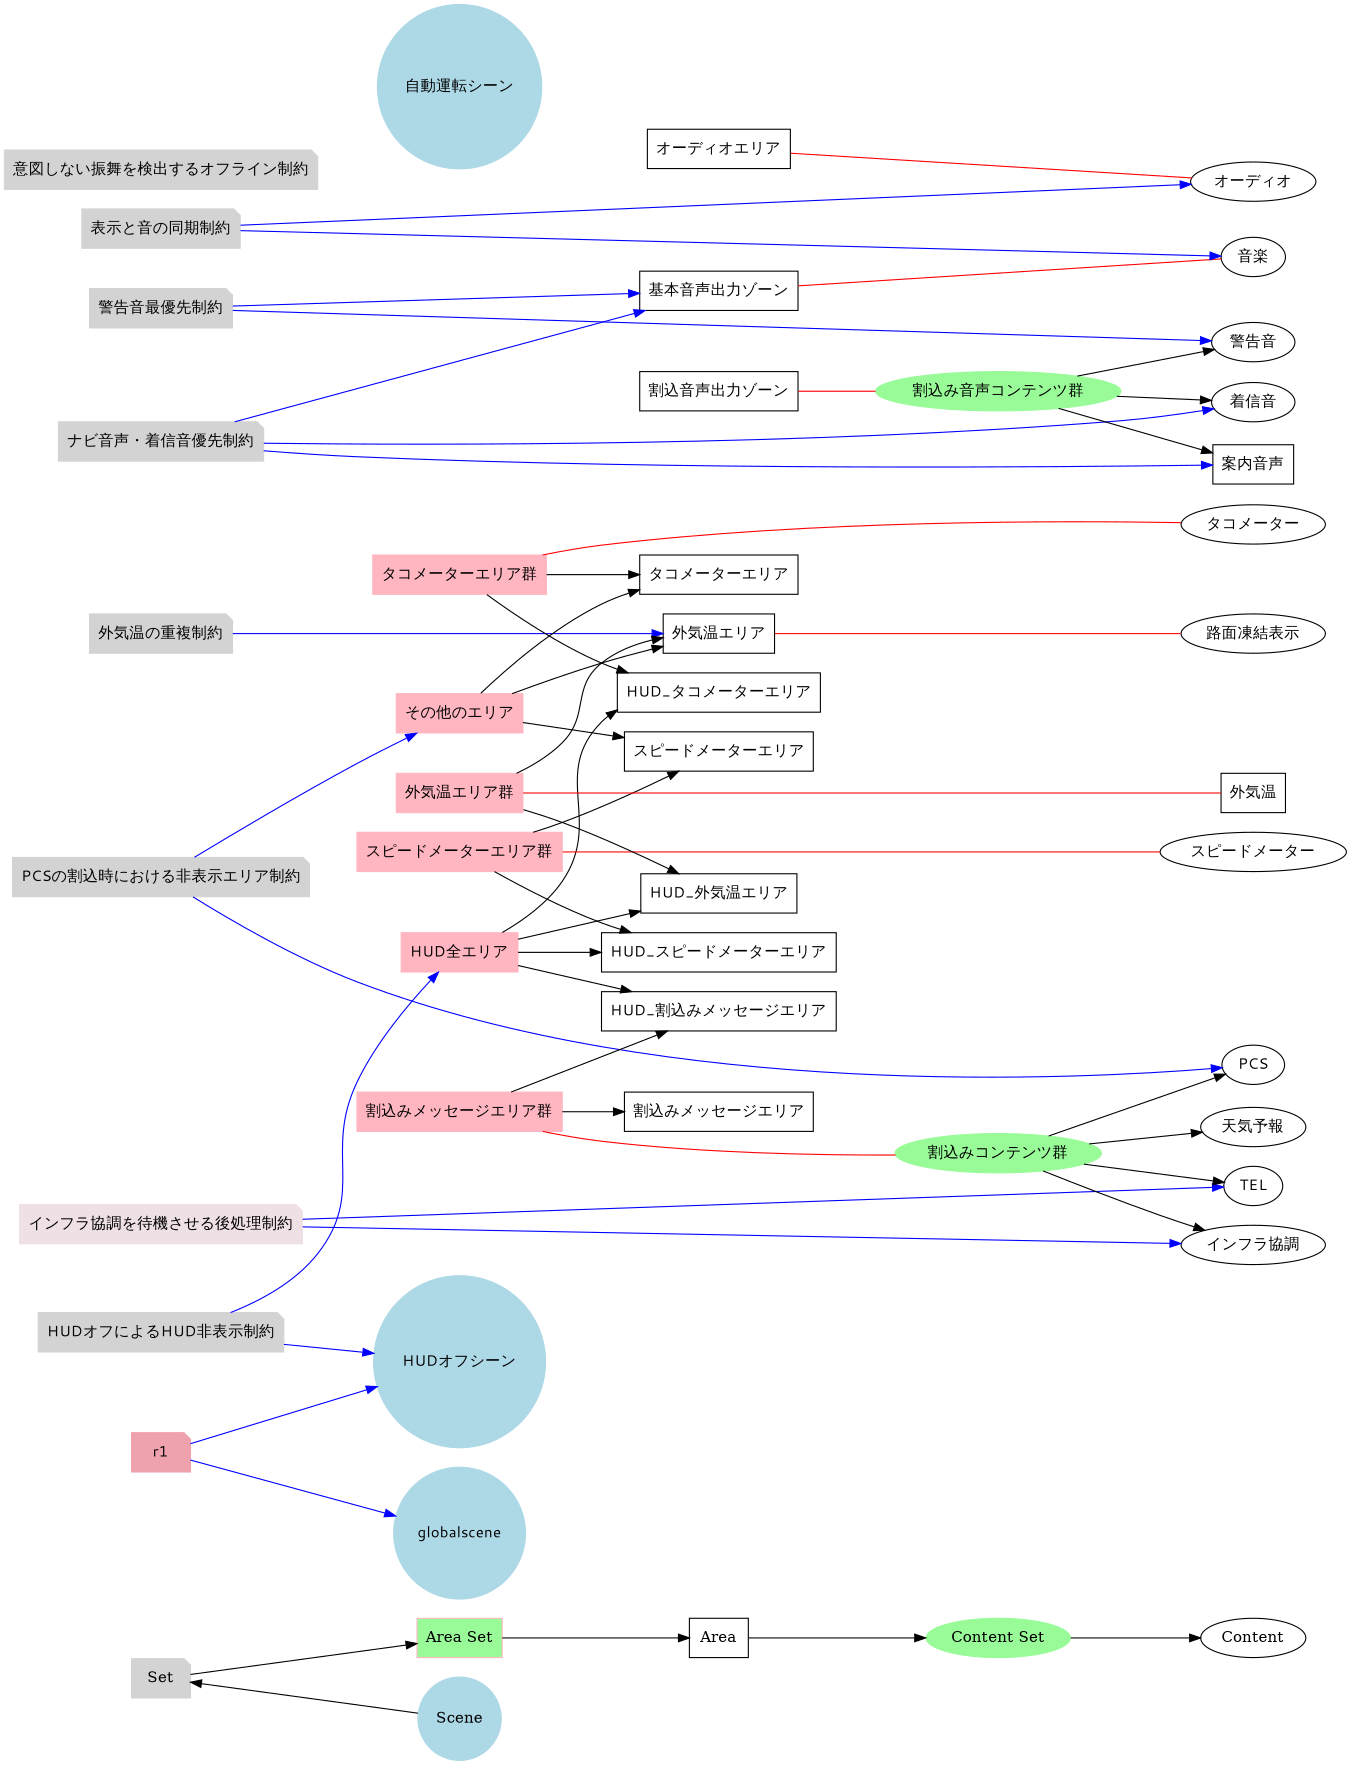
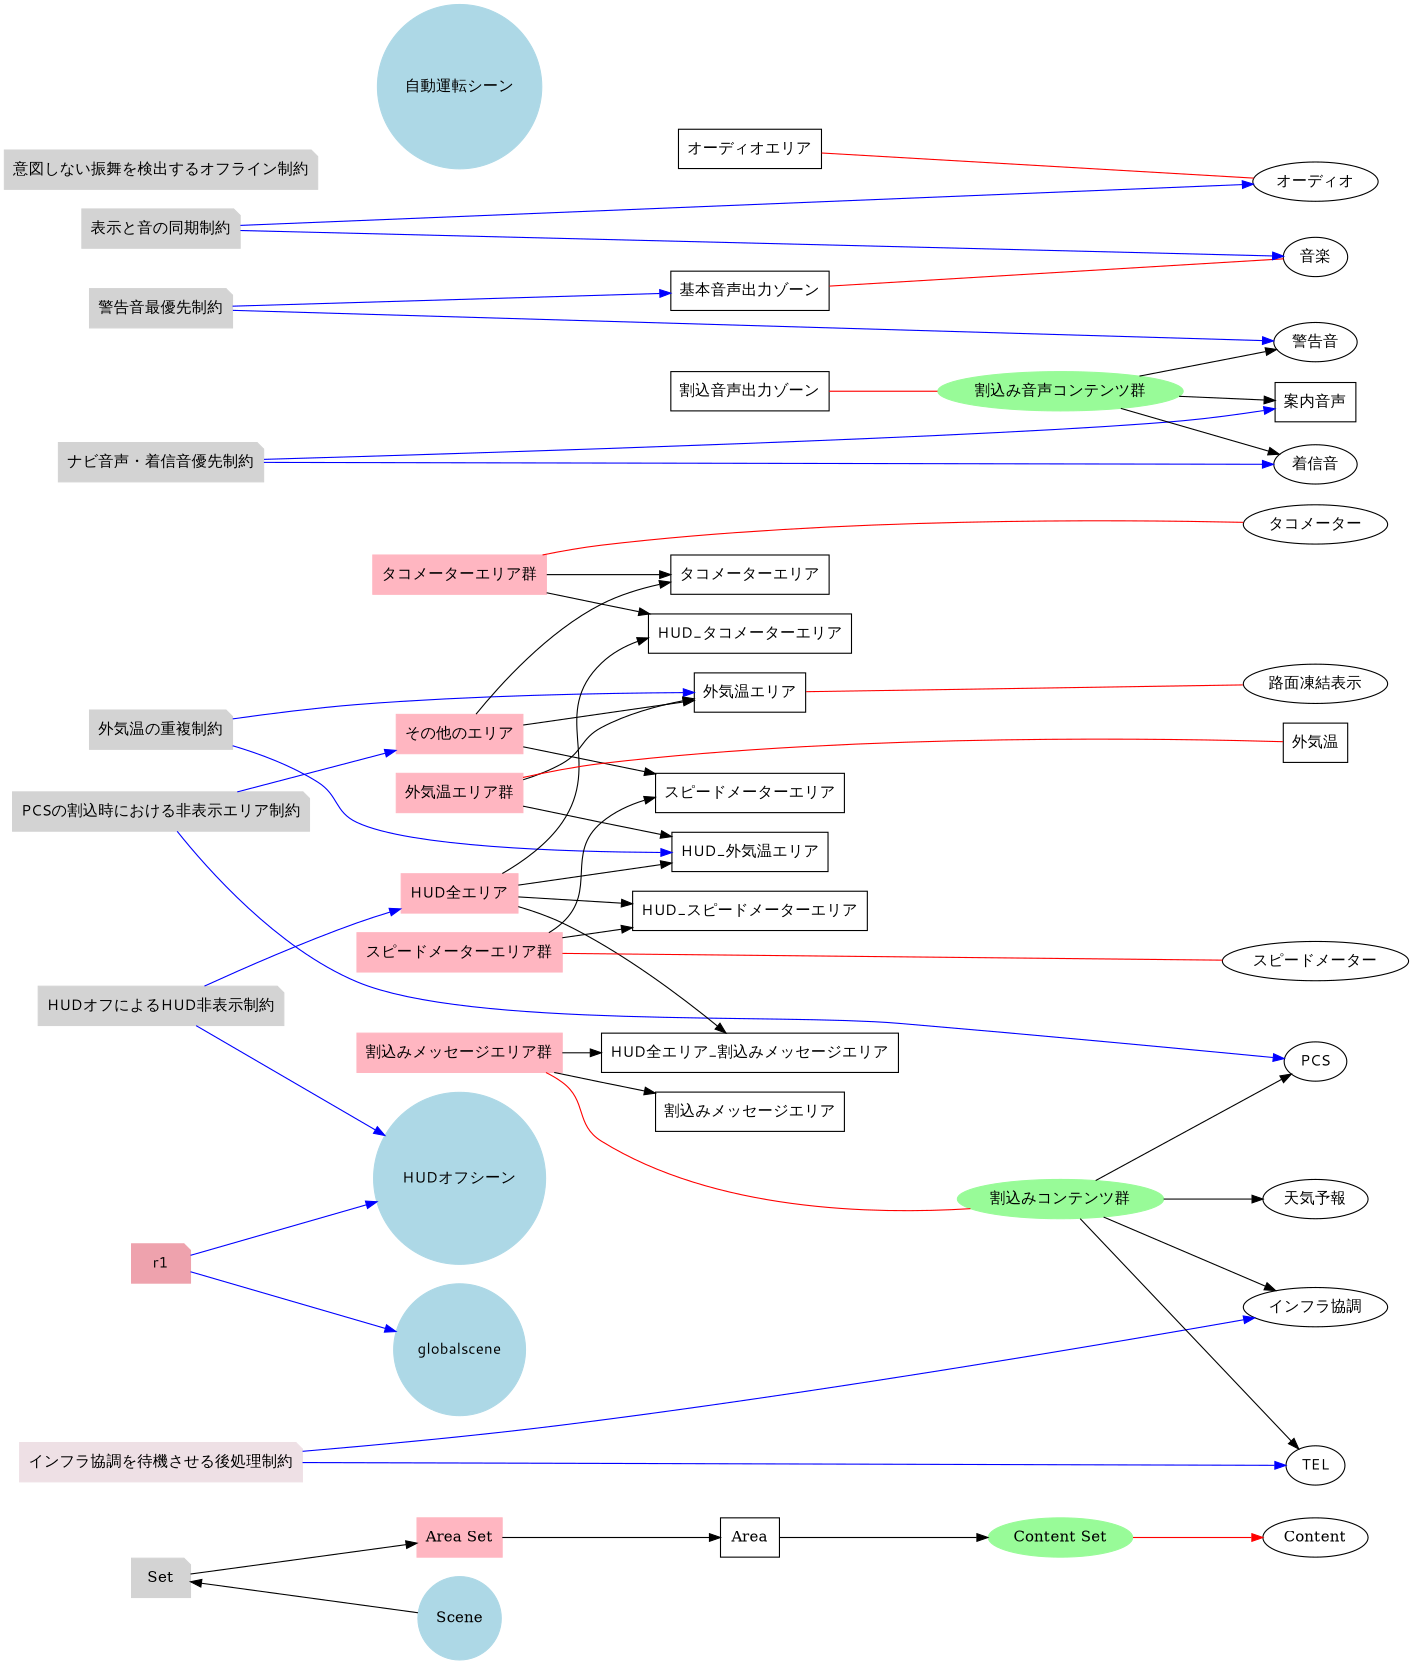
(435, 368) -> none
none -> (433, 840)
(719, 1011) -> (750, 1053)
(460, 1638) -> (460, 1537)
(1130, 1638) -> (1192, 1537)
